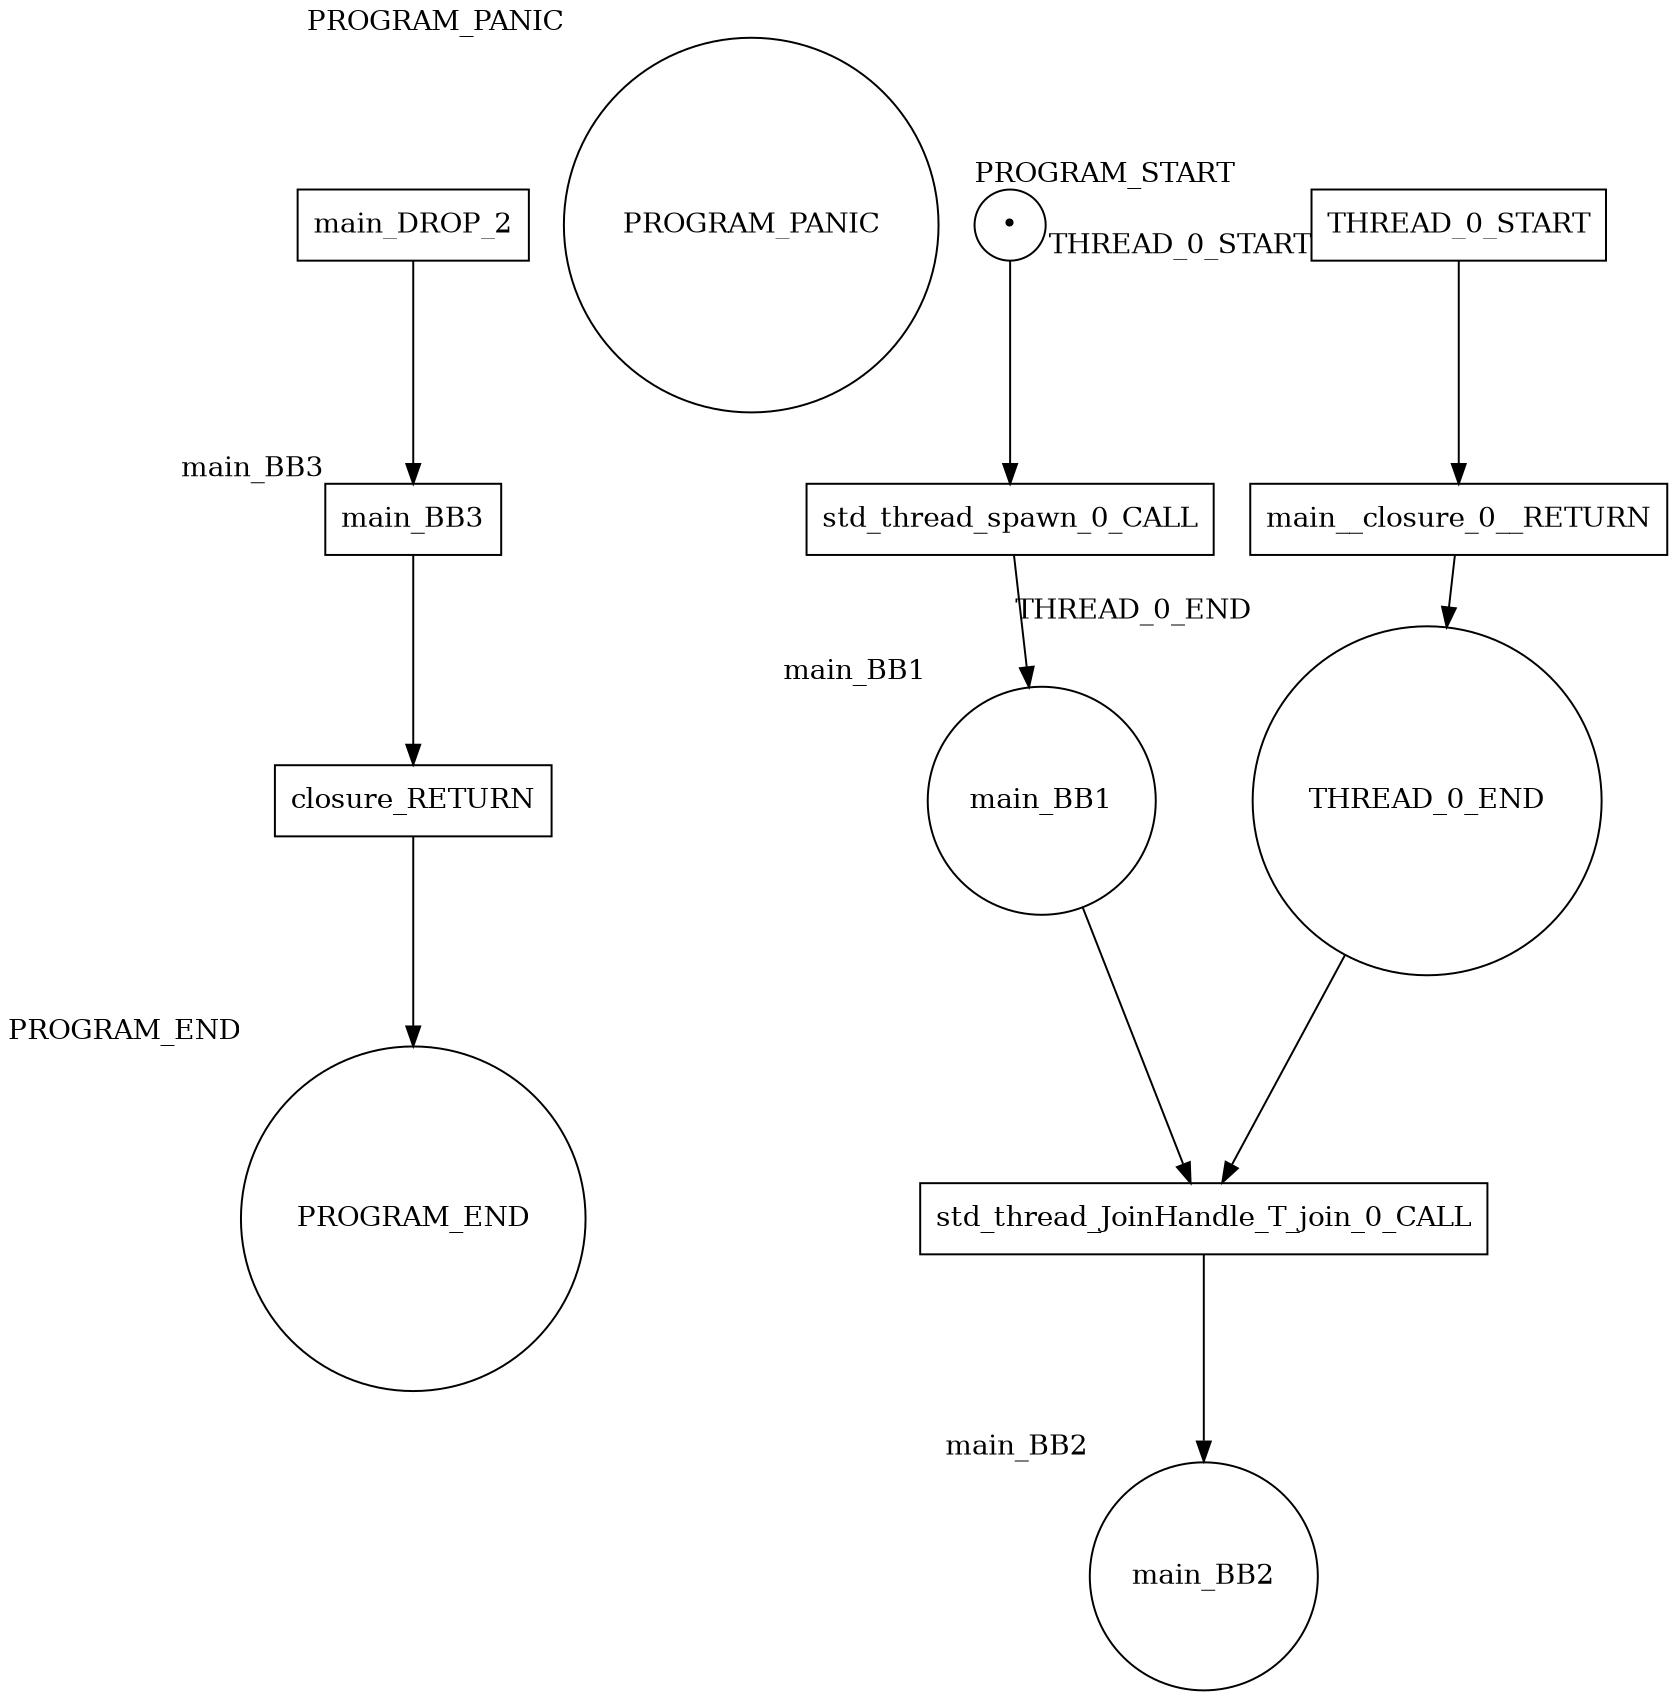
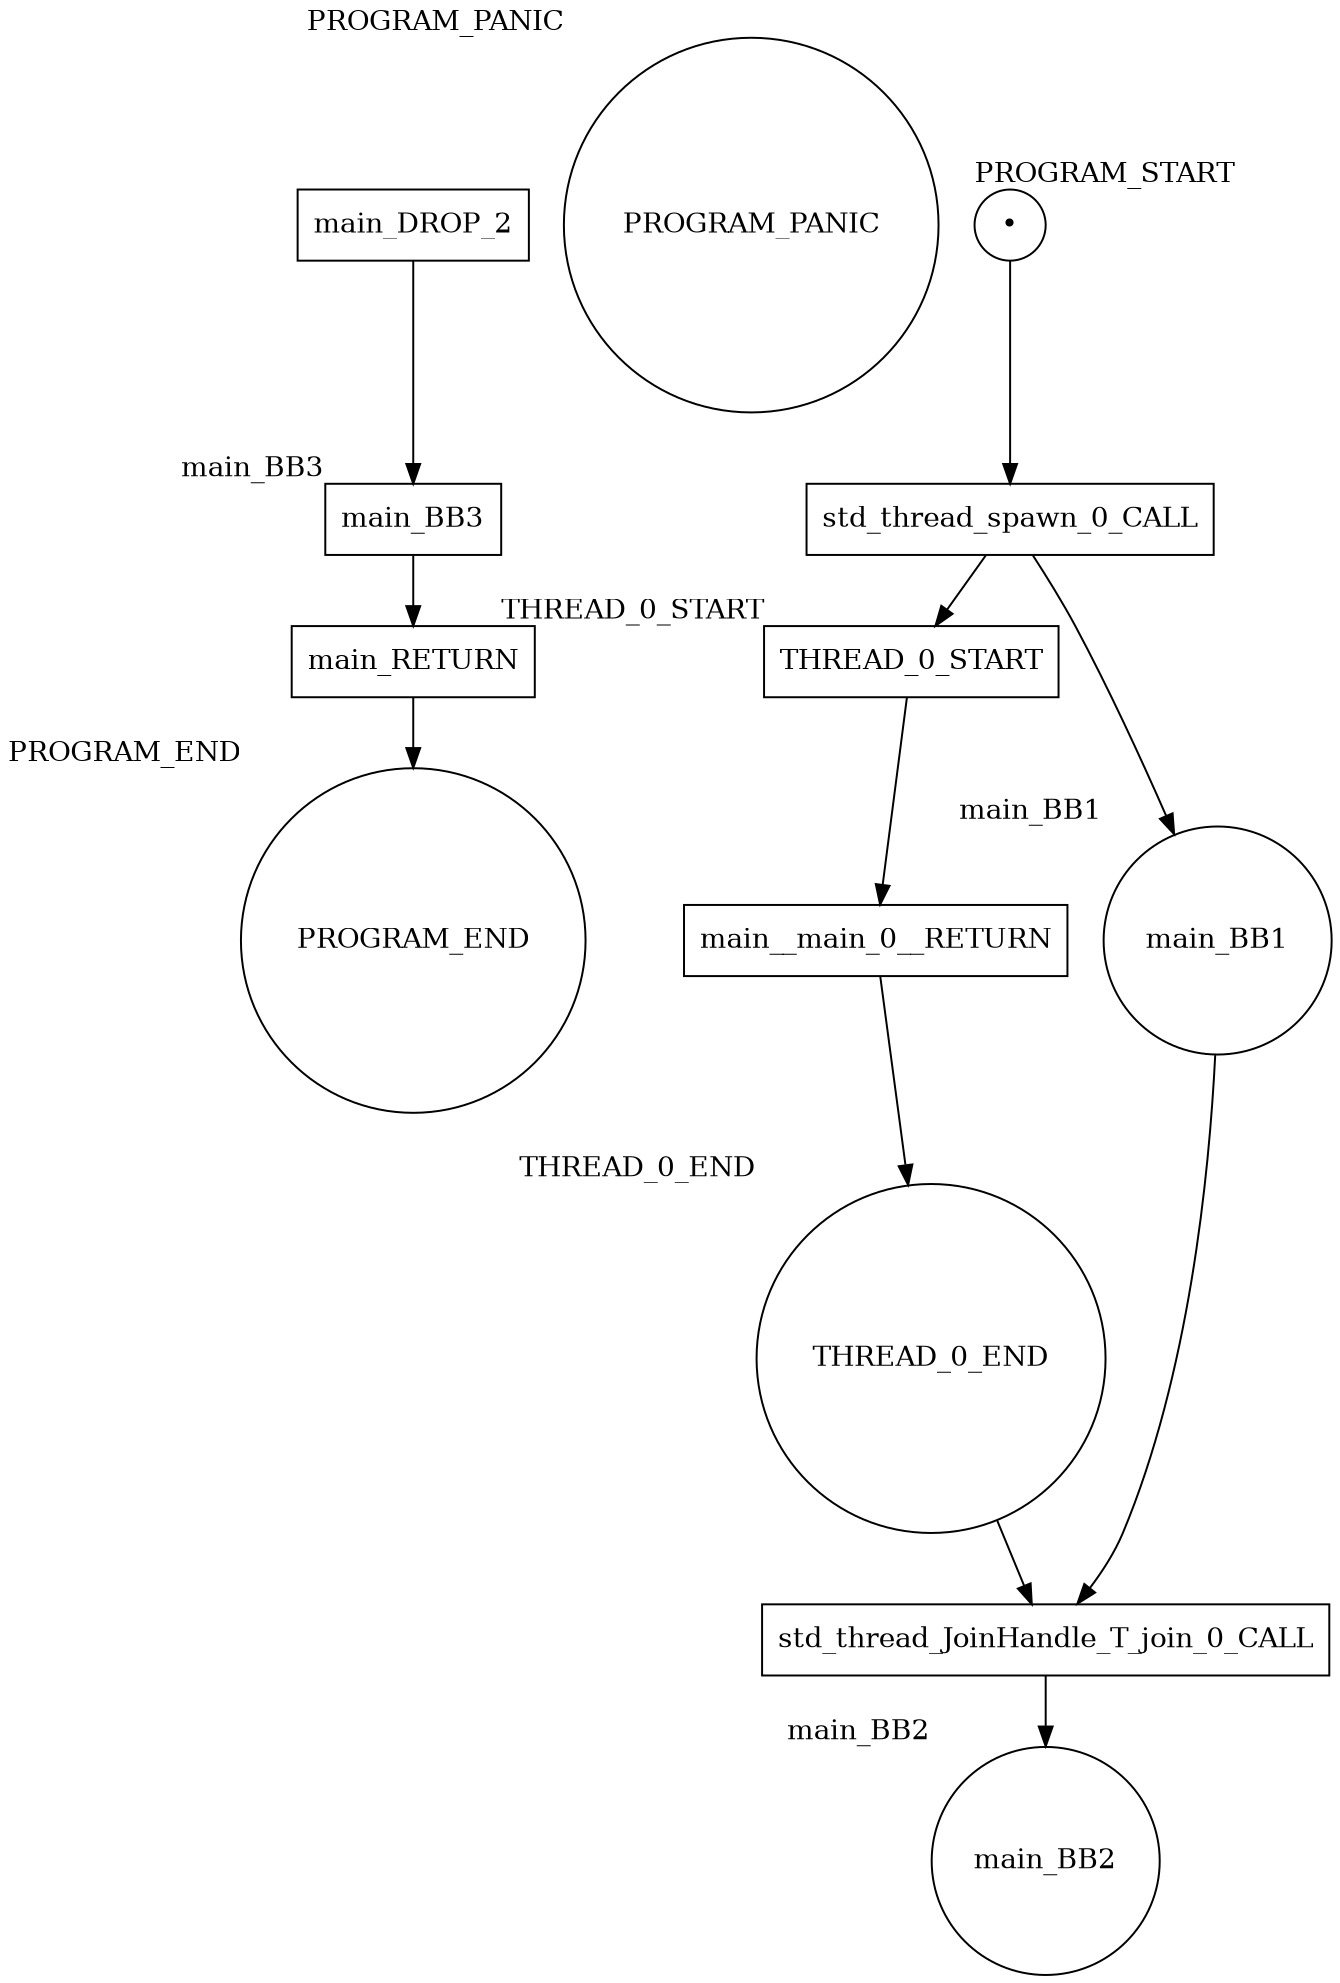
(1459, 519) -> (876, 941)
none -> (966, 582)
(413, 801) -> (413, 662)
